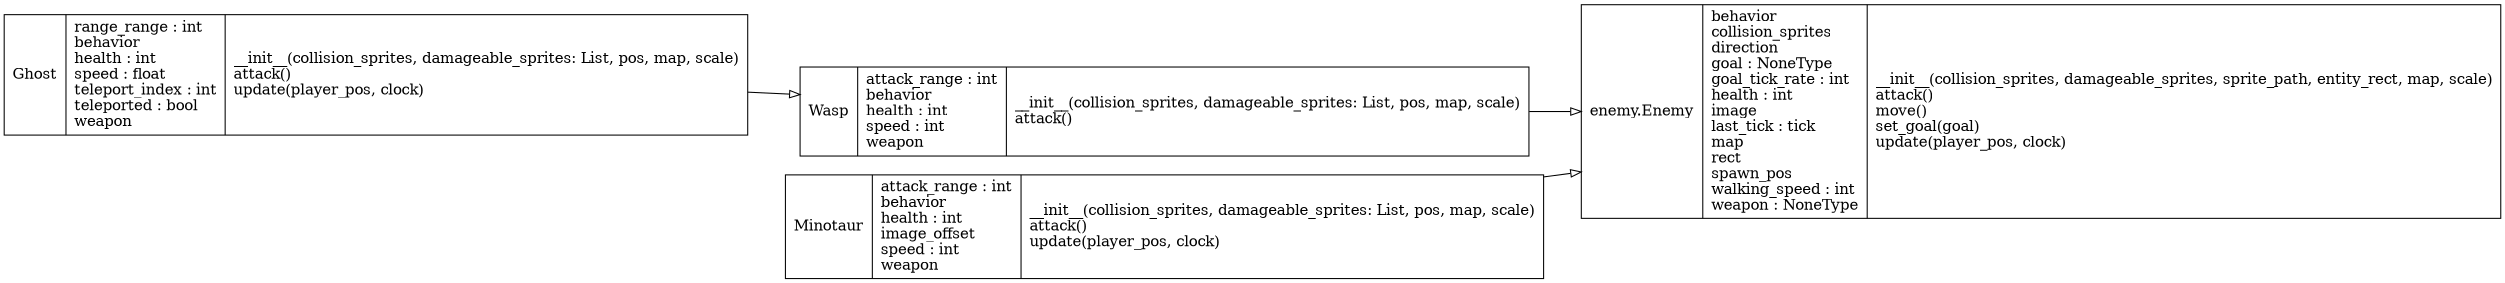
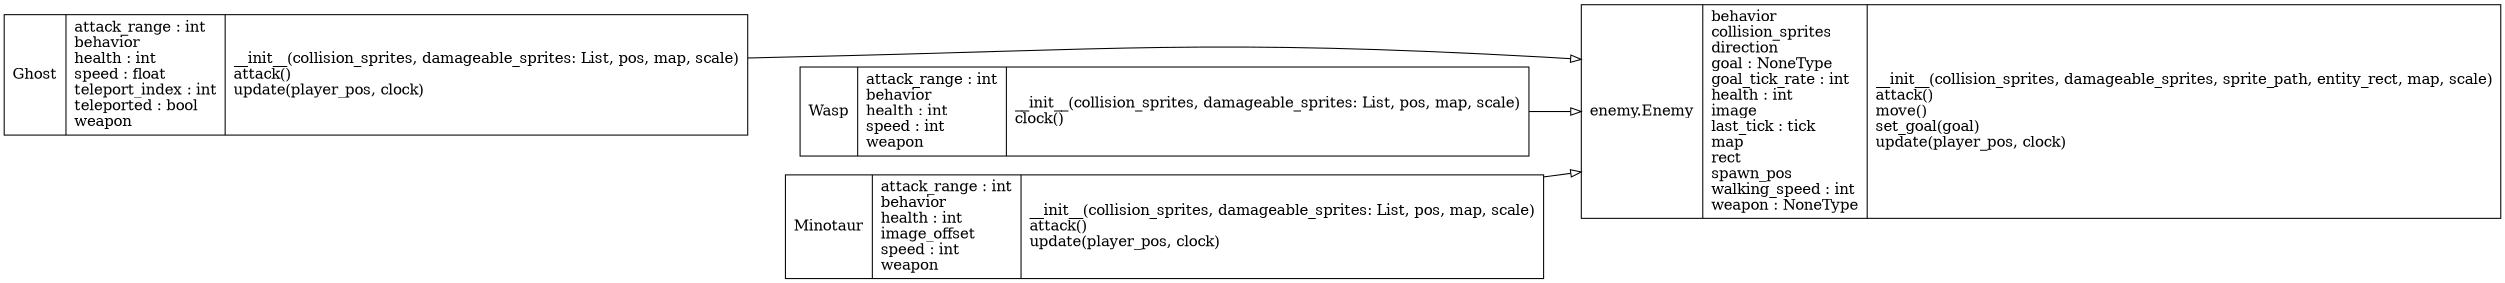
(139, 27) -> (140, 27)
(769, 93) -> (1159, 48)
(1044, 119) -> (1039, 119)
